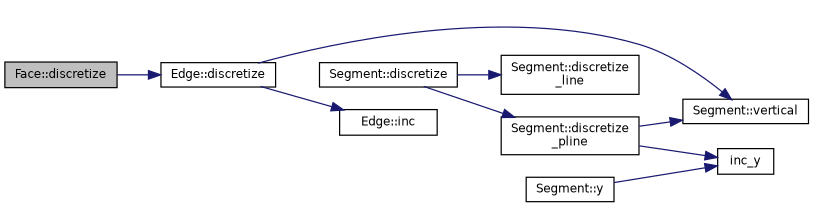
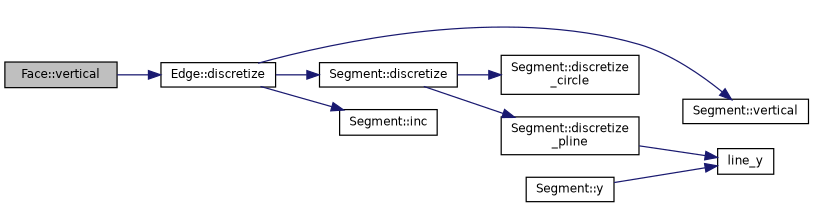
(61, 75) -> (61, 75)
none -> (291, 75)
(570, 75) -> (570, 75)
(388, 122) -> (388, 122)
(655, 124) -> none
(746, 161) -> (746, 161)
